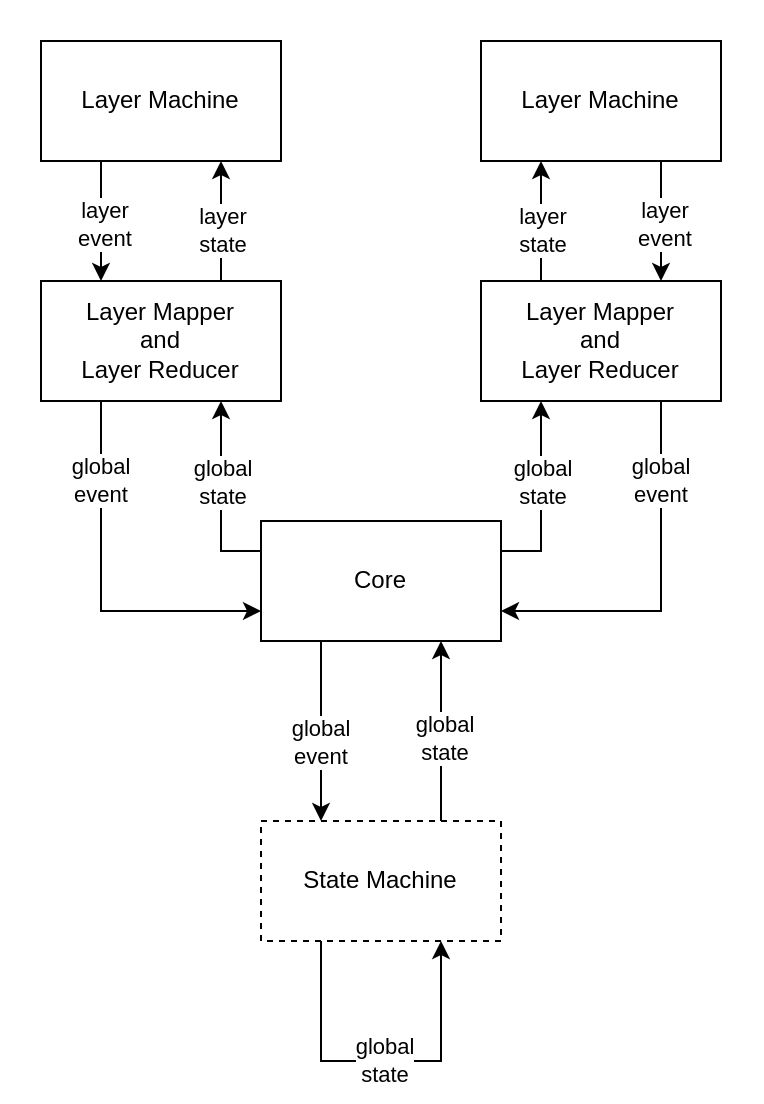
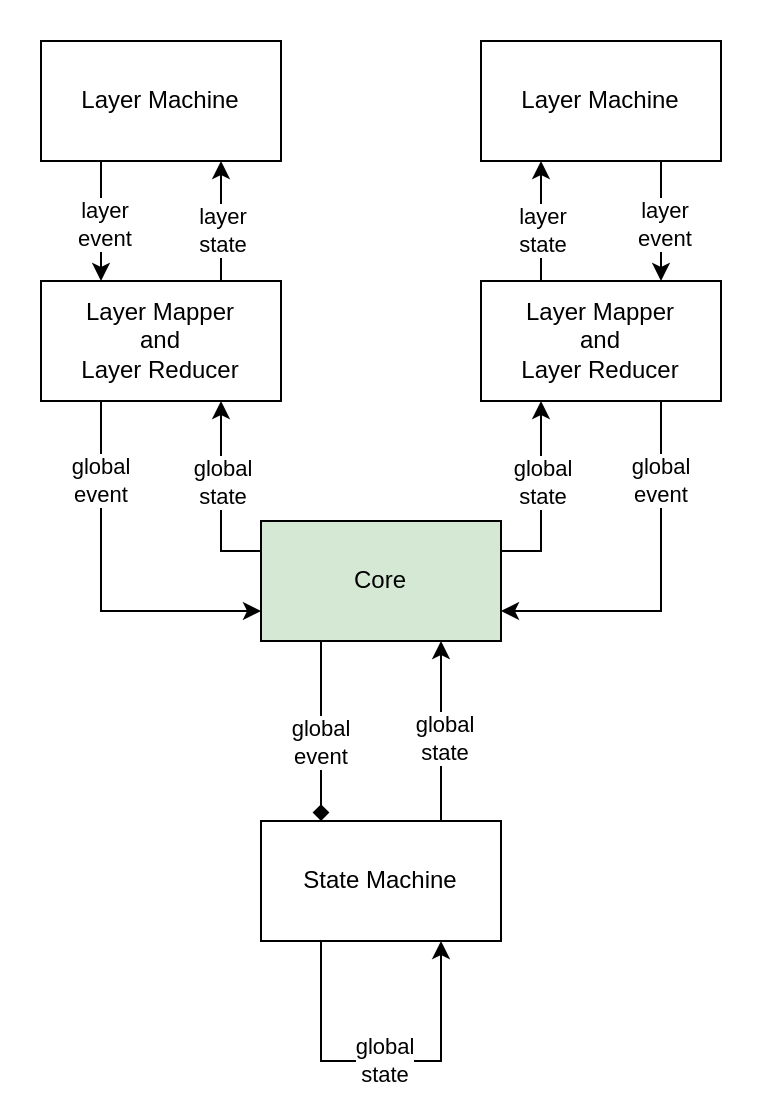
(381, 581) -> (381, 581)
(321, 806) -> (321, 805)
(381, 881) -> (381, 881)
